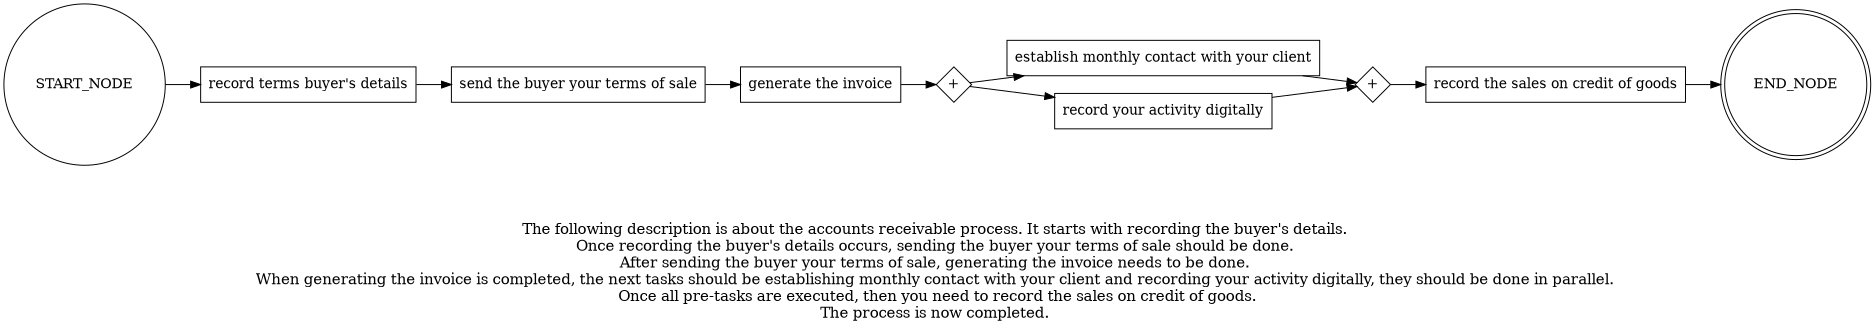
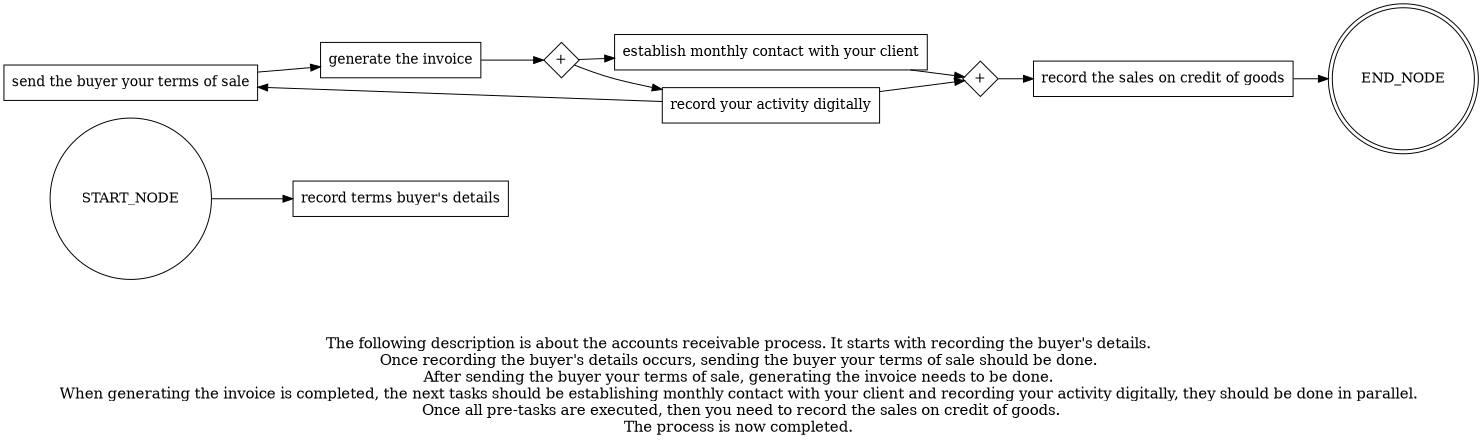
(429, 85) -> (465, 95)
